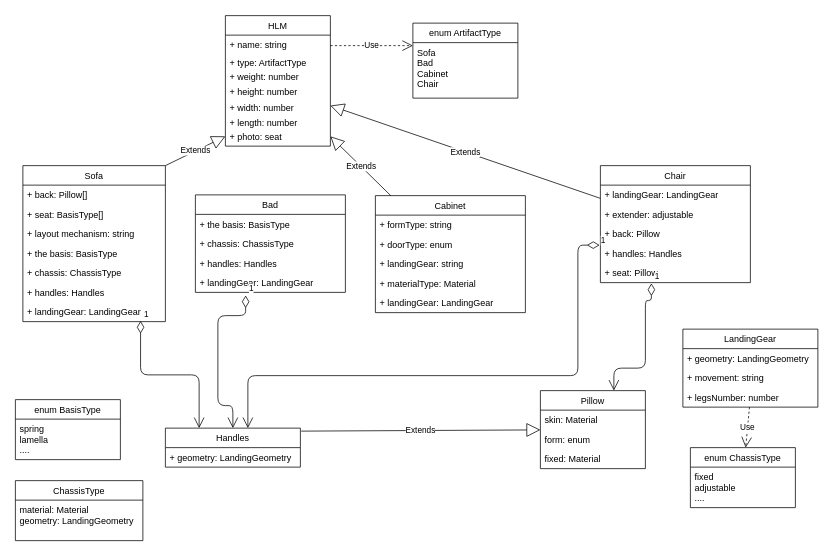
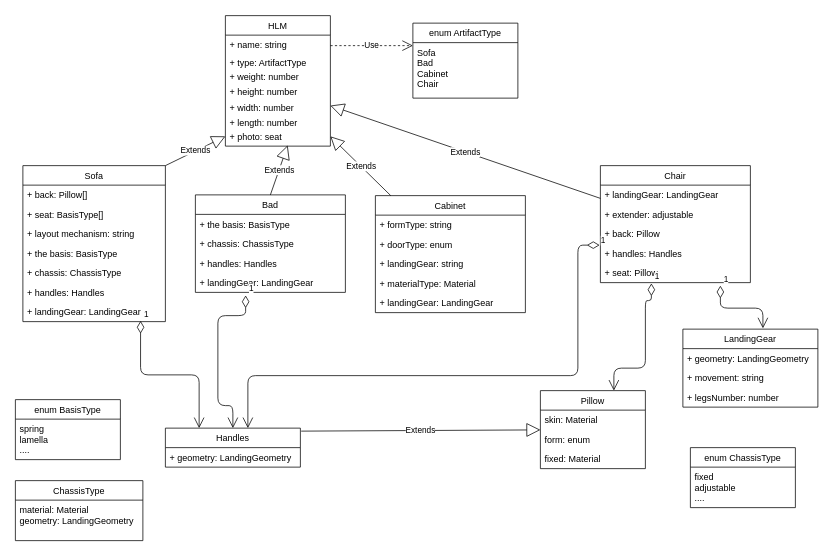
none -> (277, 175)
none -> (744, 308)
(748, 425) -> none
